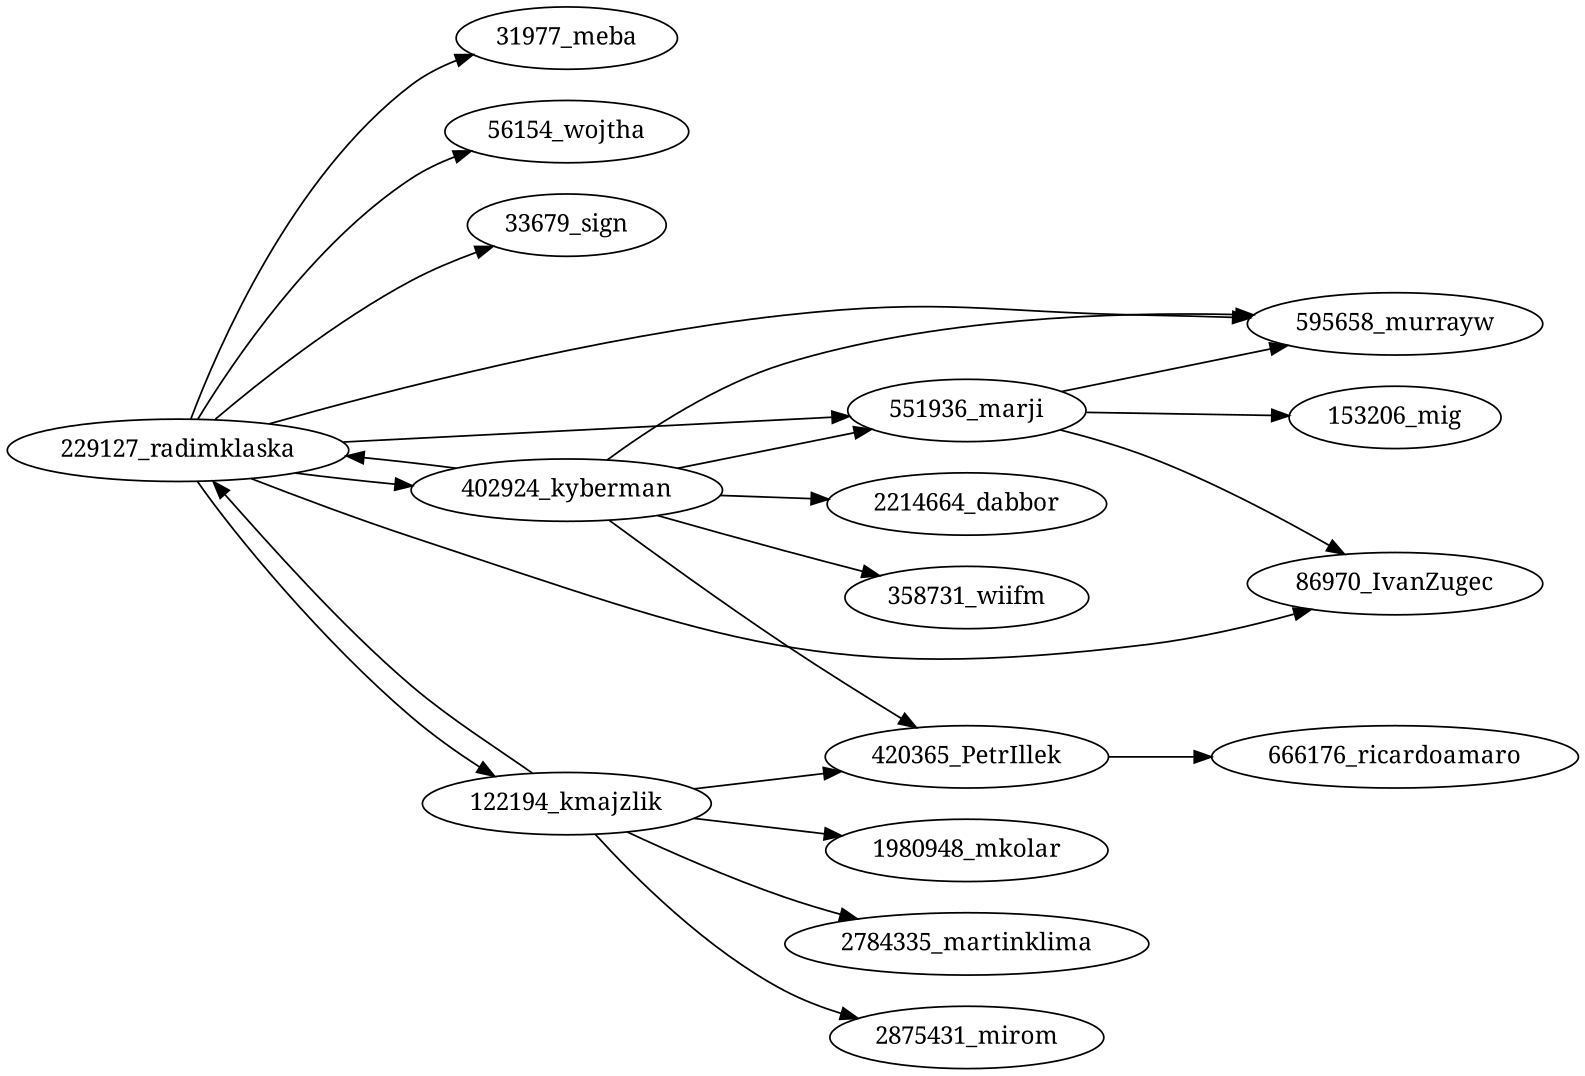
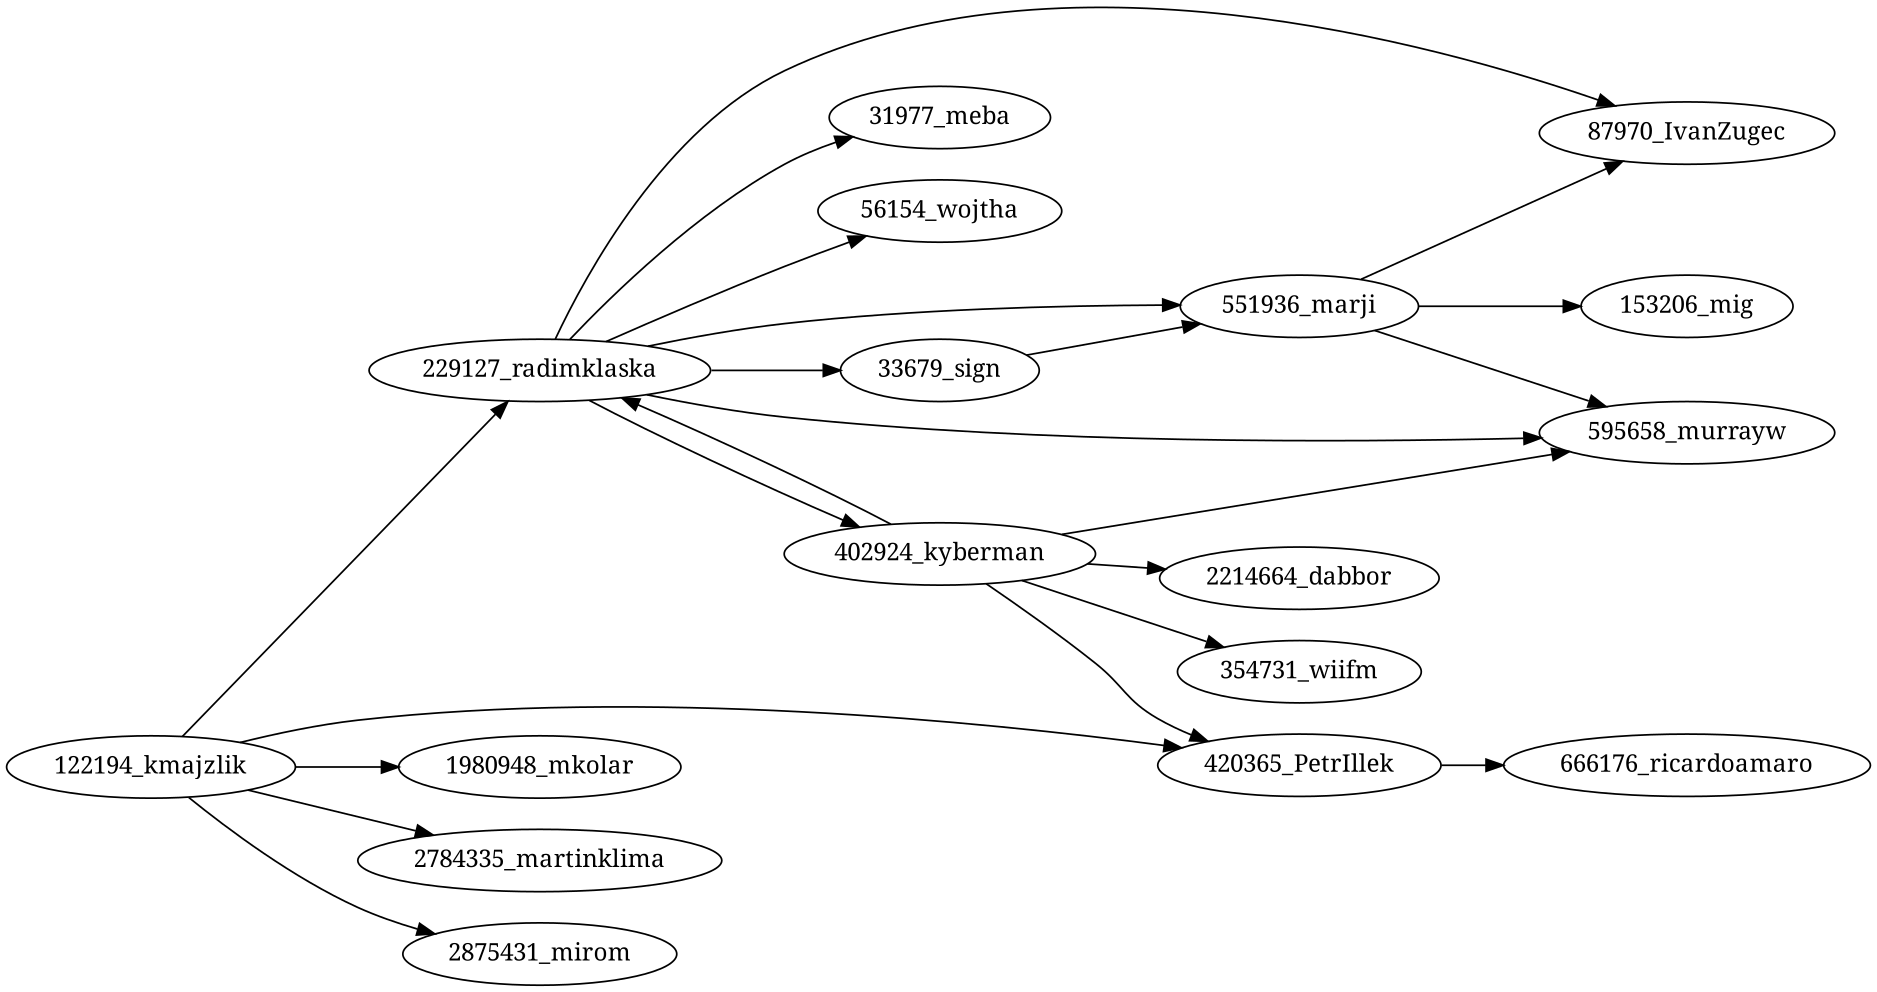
(766, 450) -> (1105, 341)
(1395, 584) -> (1687, 133)
(967, 598) -> (1299, 672)
(327, 636) -> none
